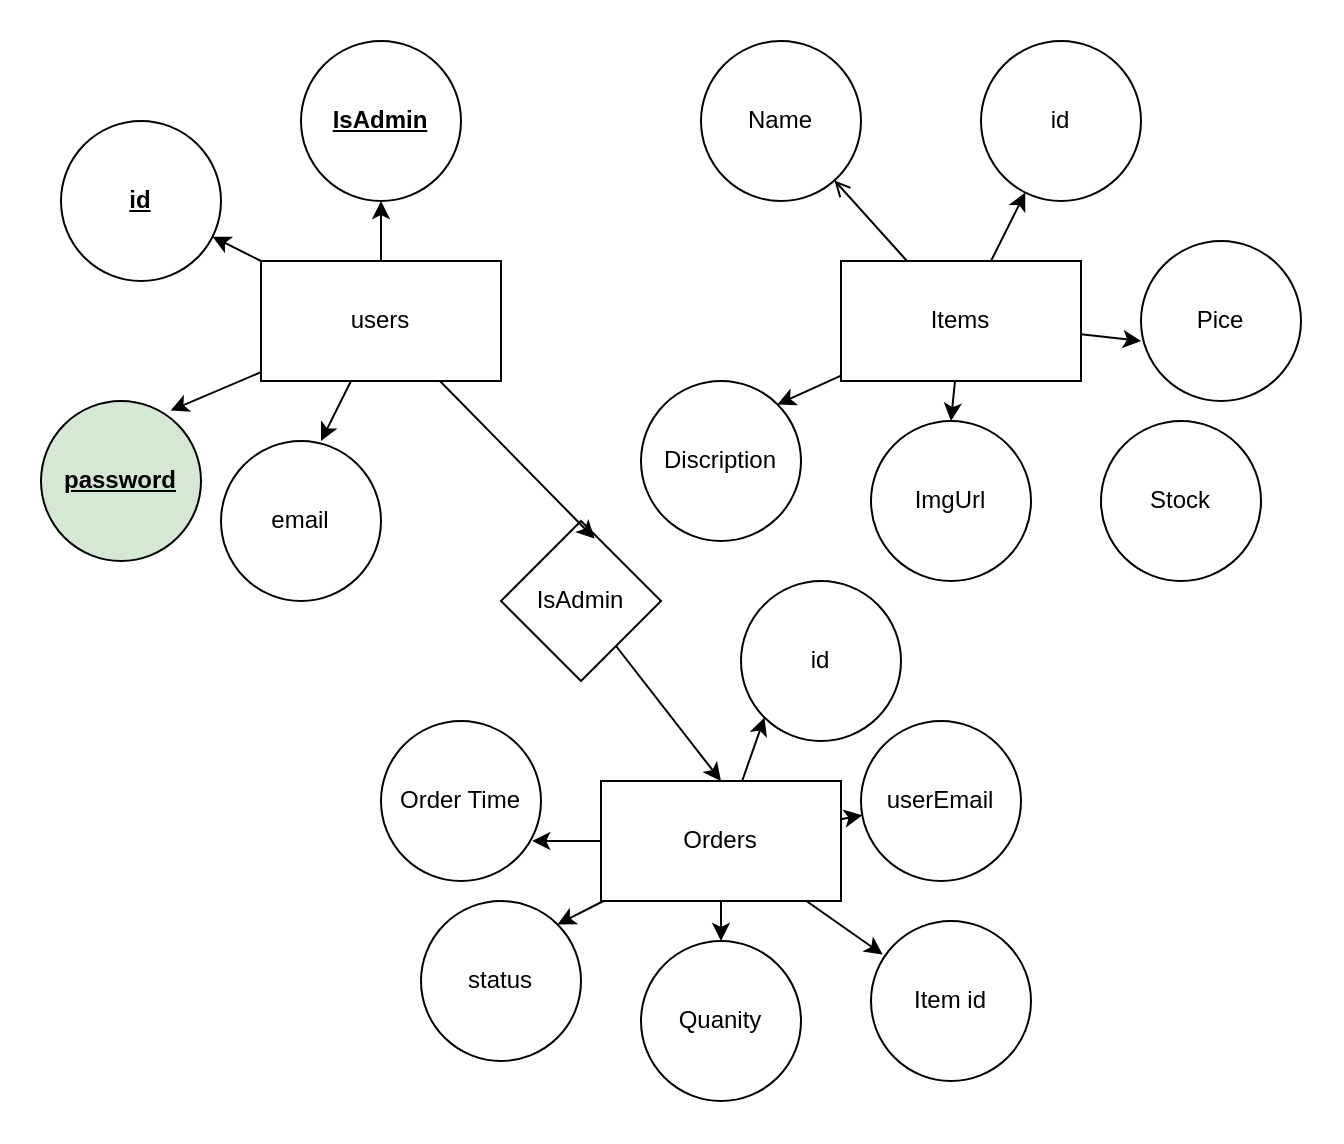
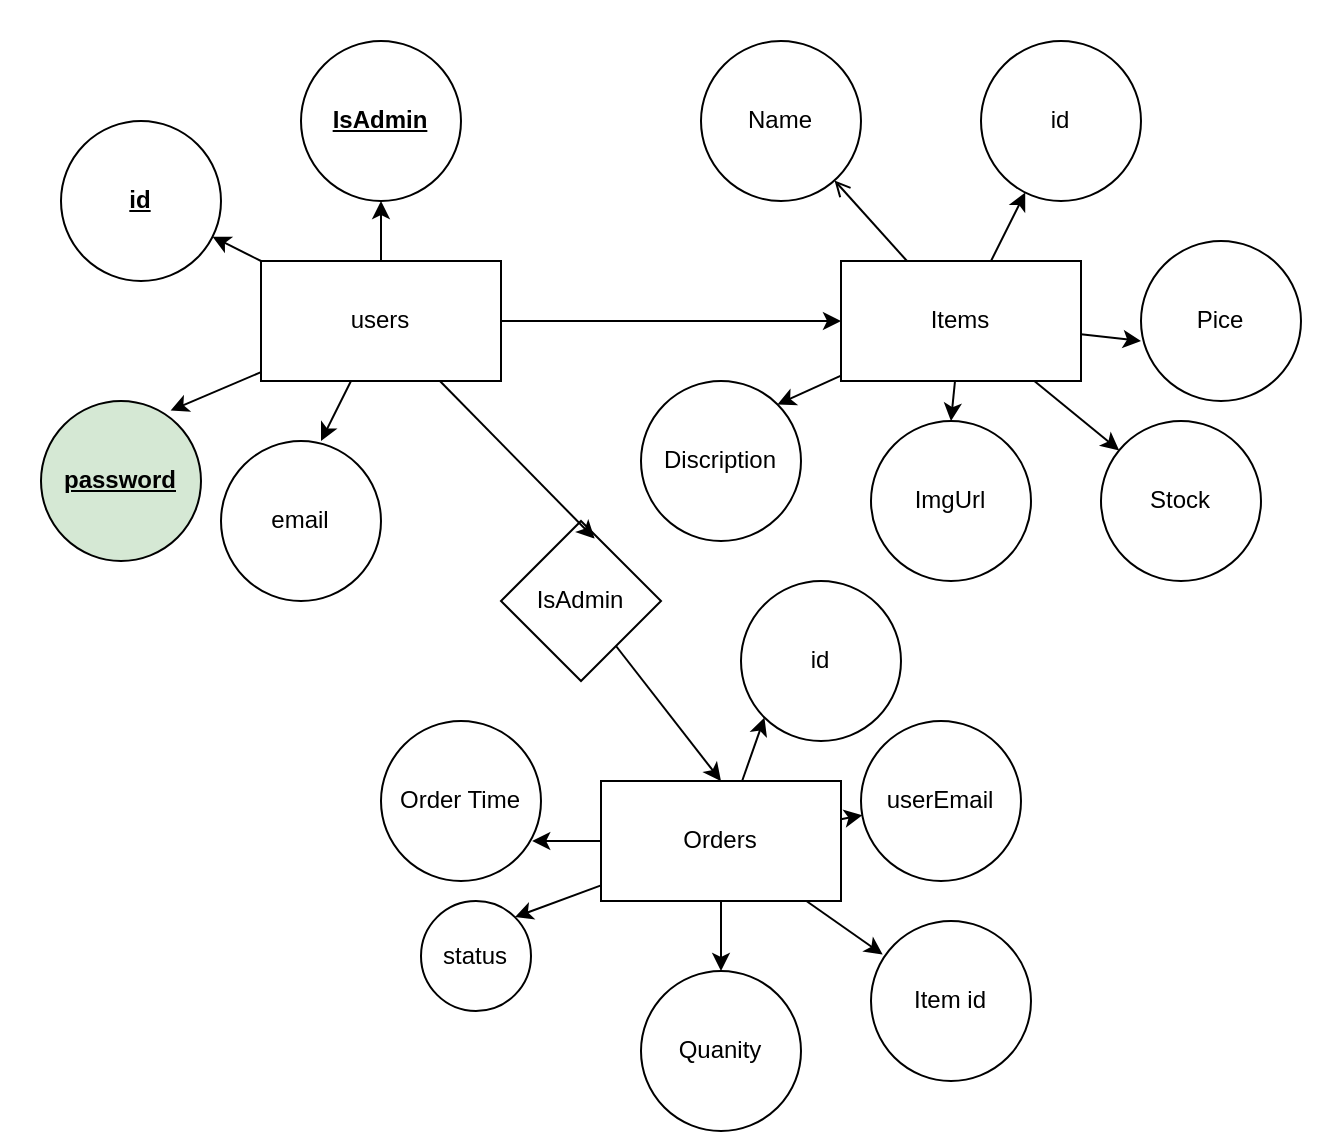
none -> (664, 321)
none -> (1072, 412)
(501, 981) -> (476, 956)
(721, 1021) -> (721, 1051)
